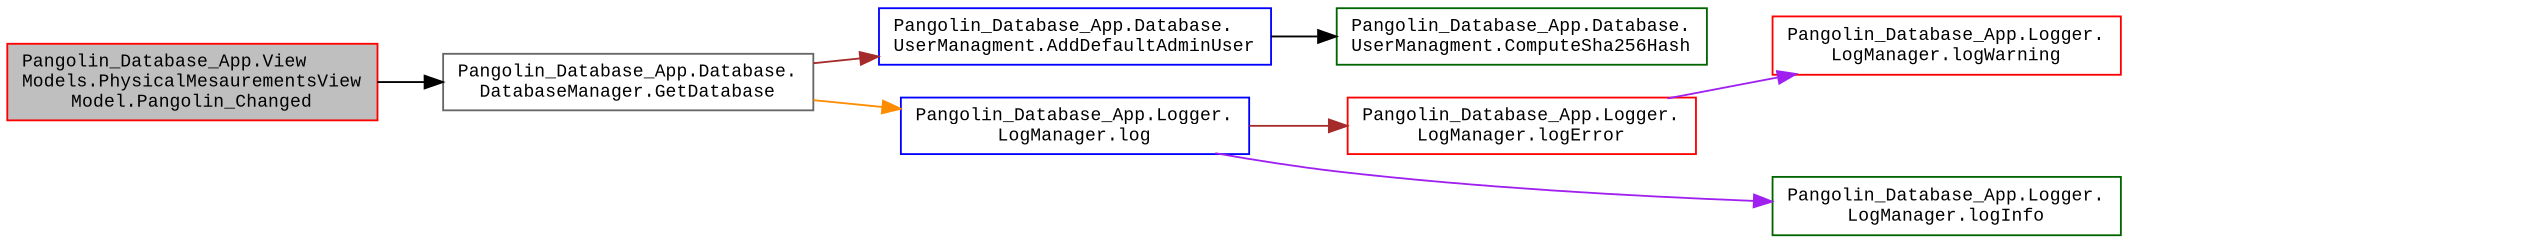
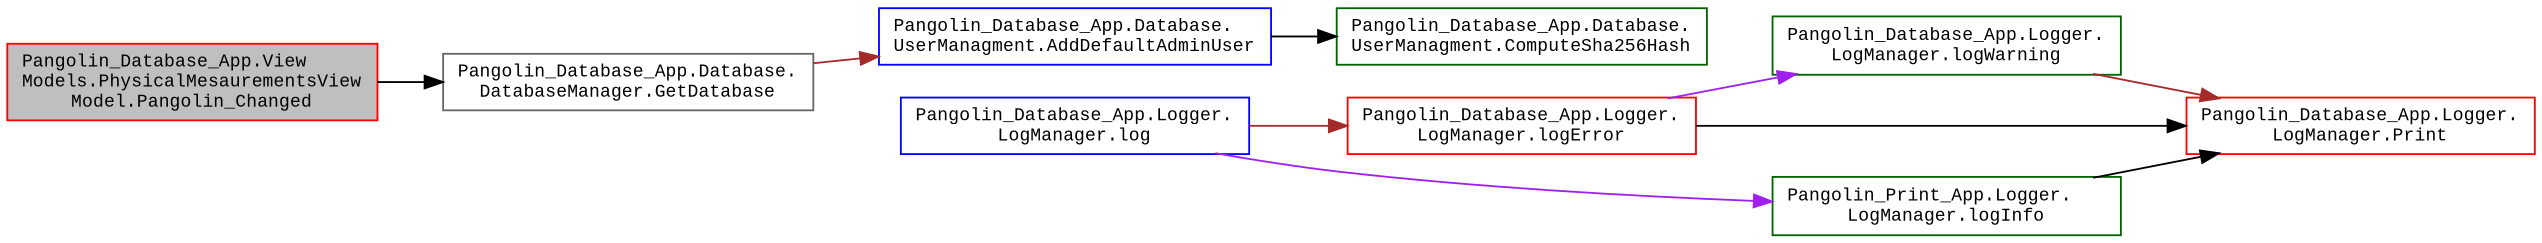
(1947, 46) -> (1947, 46)
(848, 104) -> none
none -> (2361, 126)
(1947, 206) -> (1947, 206)
